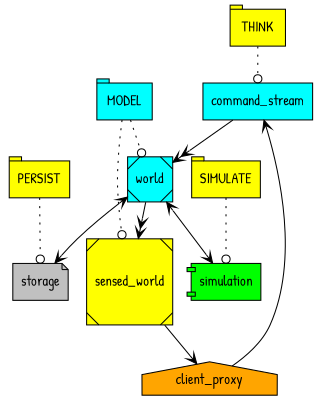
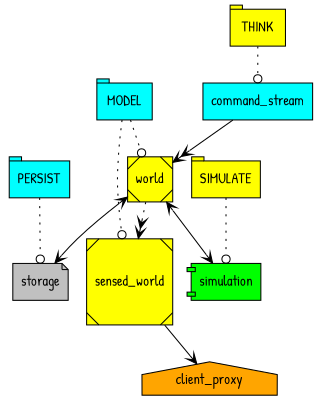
(39, 179) -> (39, 179)
(150, 179) -> (150, 179)
(144, 210) -> (144, 210)
(285, 256) -> none
